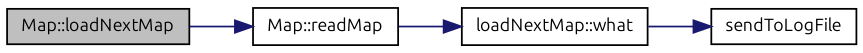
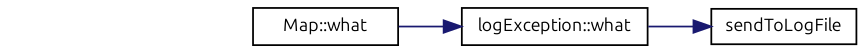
(98, 27) -> none
(326, 27) -> (326, 27)
(555, 27) -> (555, 27)
